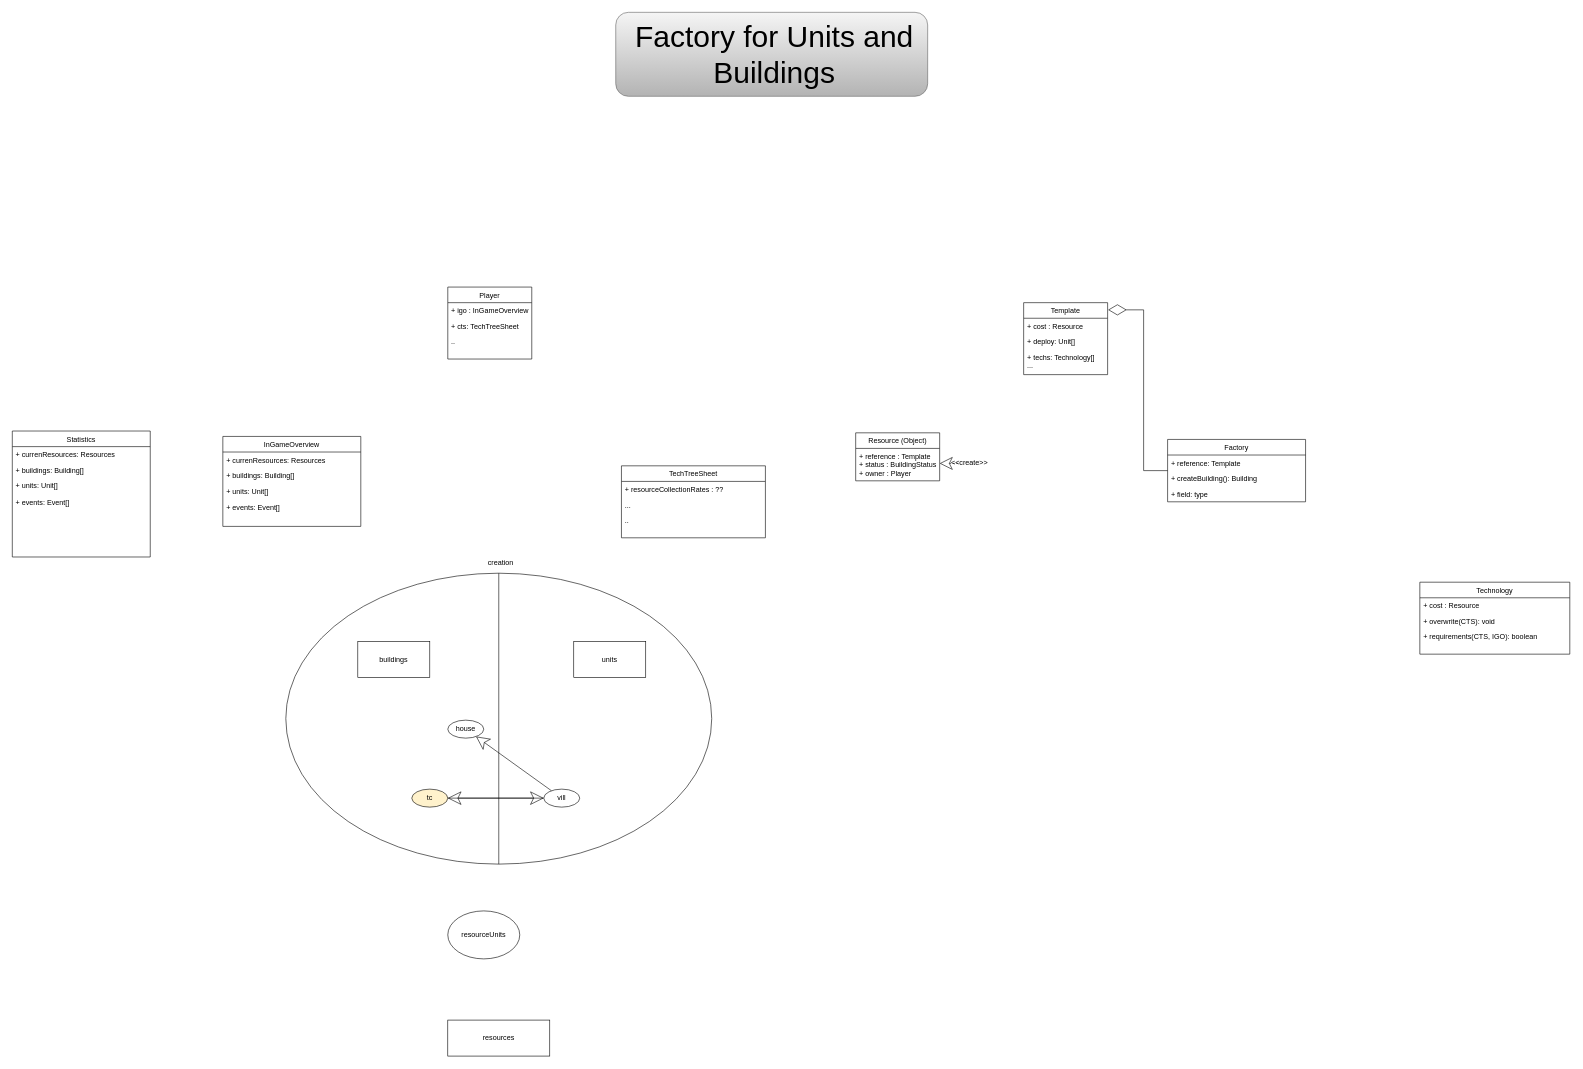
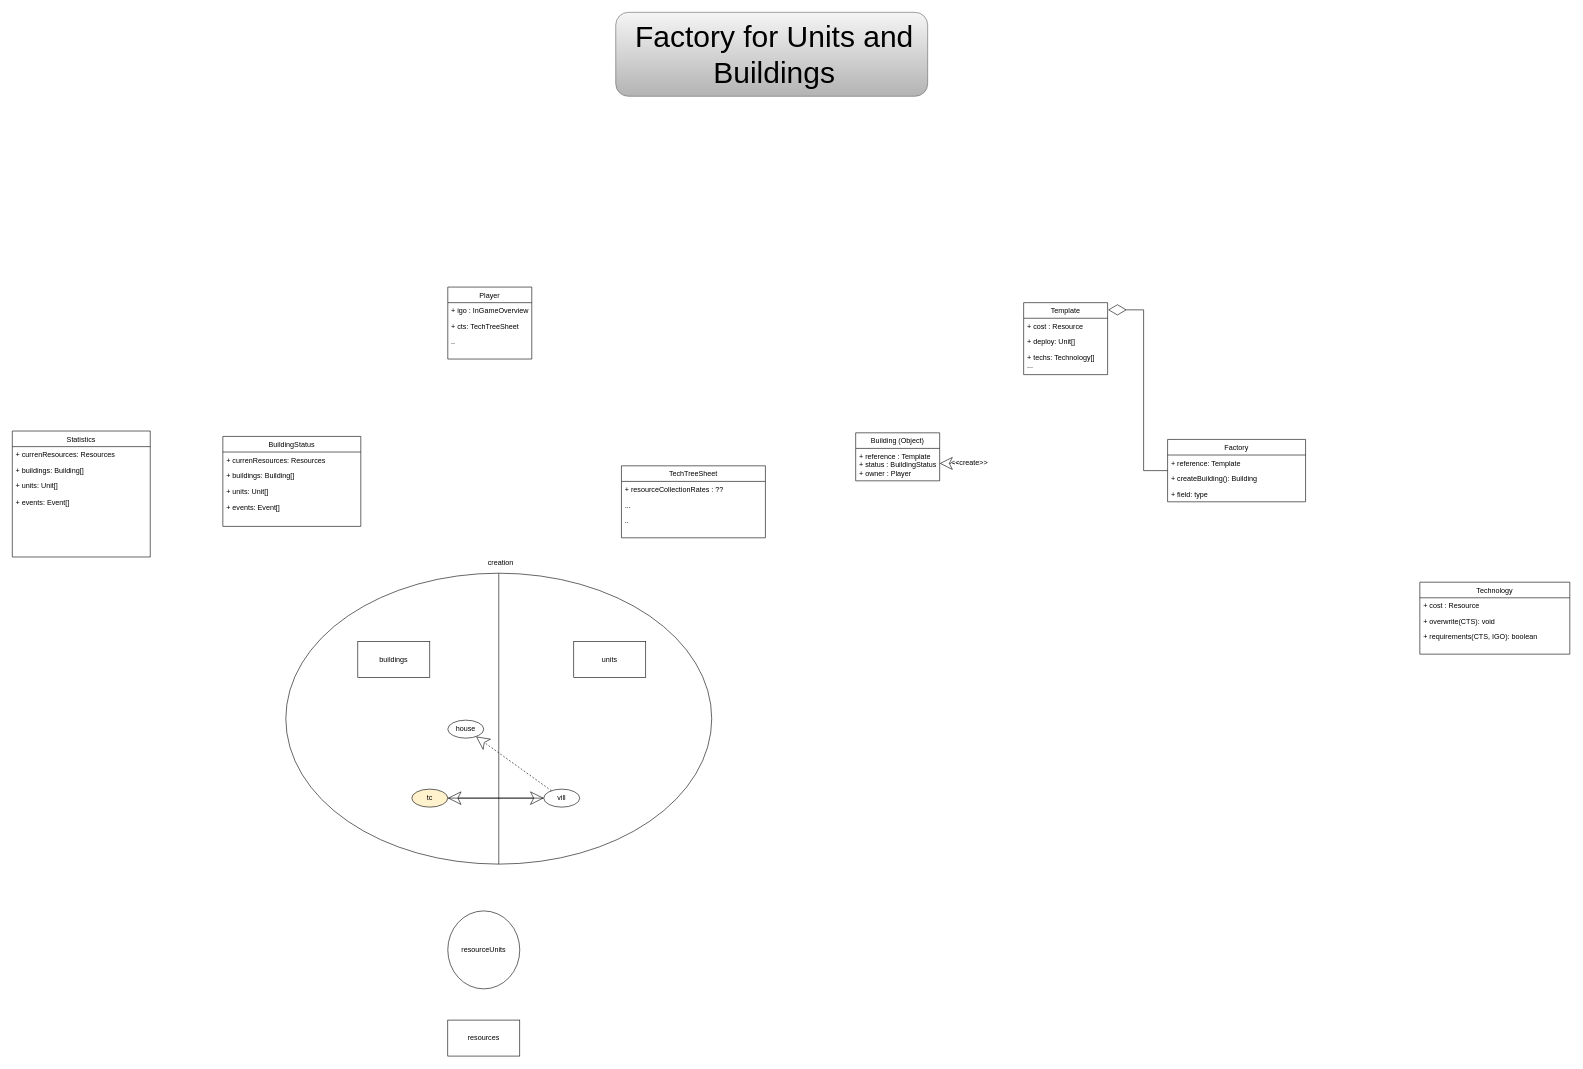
(898, 441) -> (898, 441)
(292, 445) -> (292, 445)
(518, 767) -> (518, 767)
(484, 935) -> (484, 950)
(499, 1038) -> (484, 1038)
